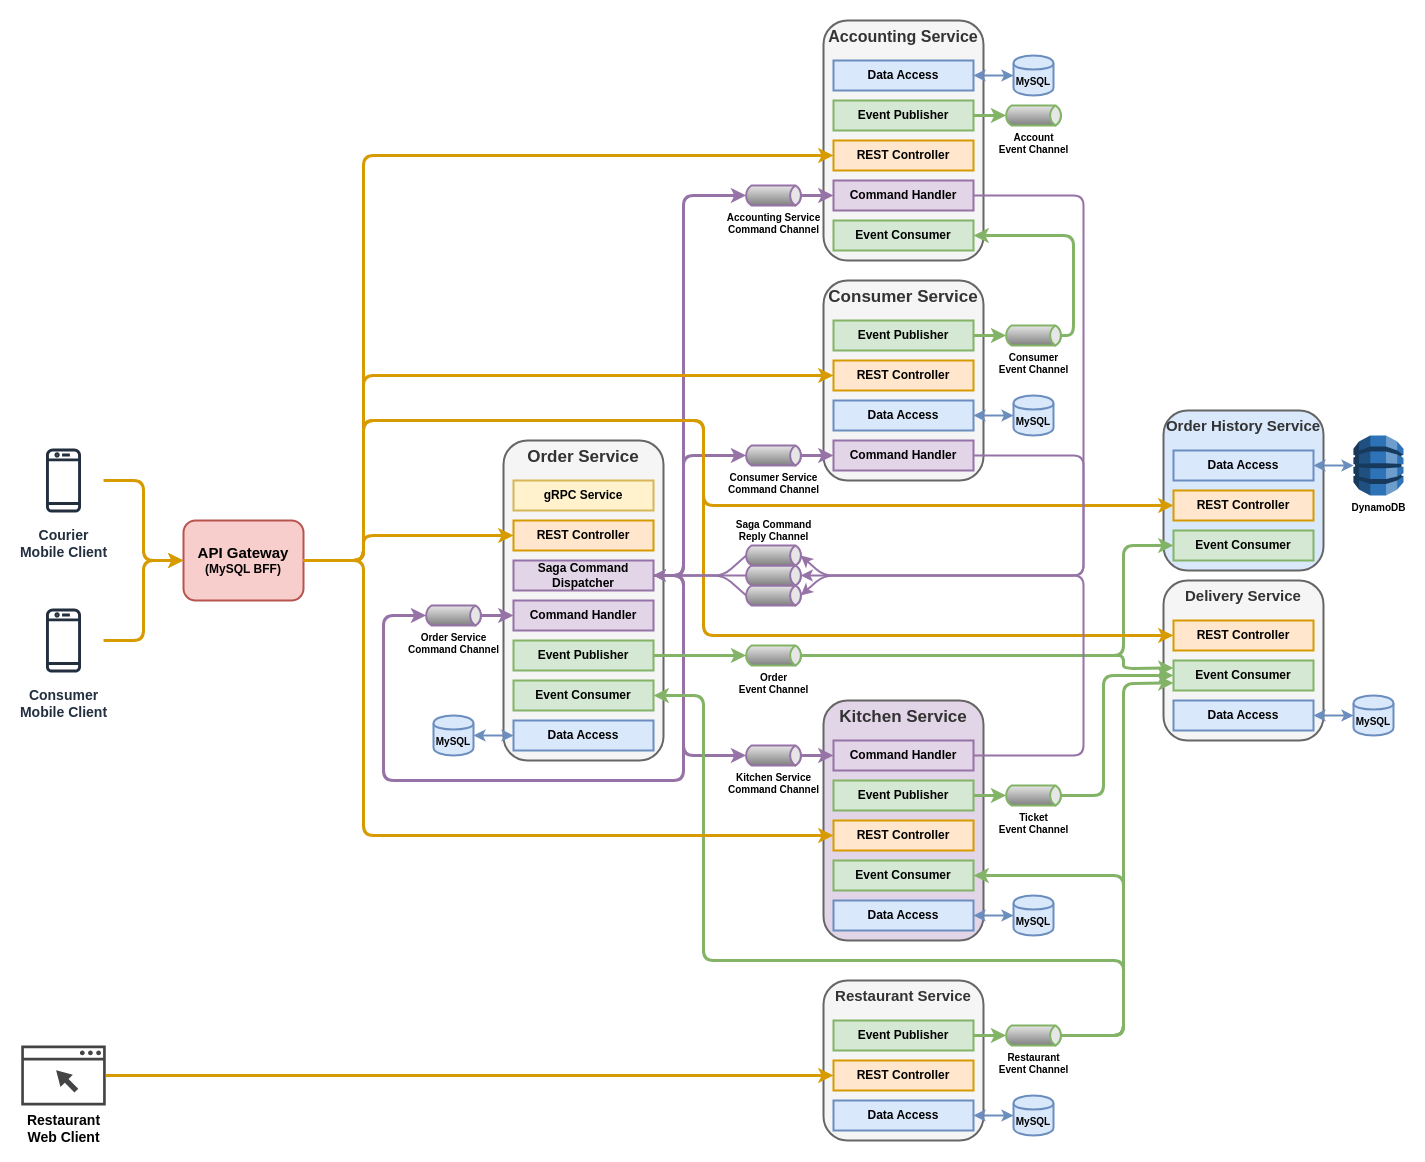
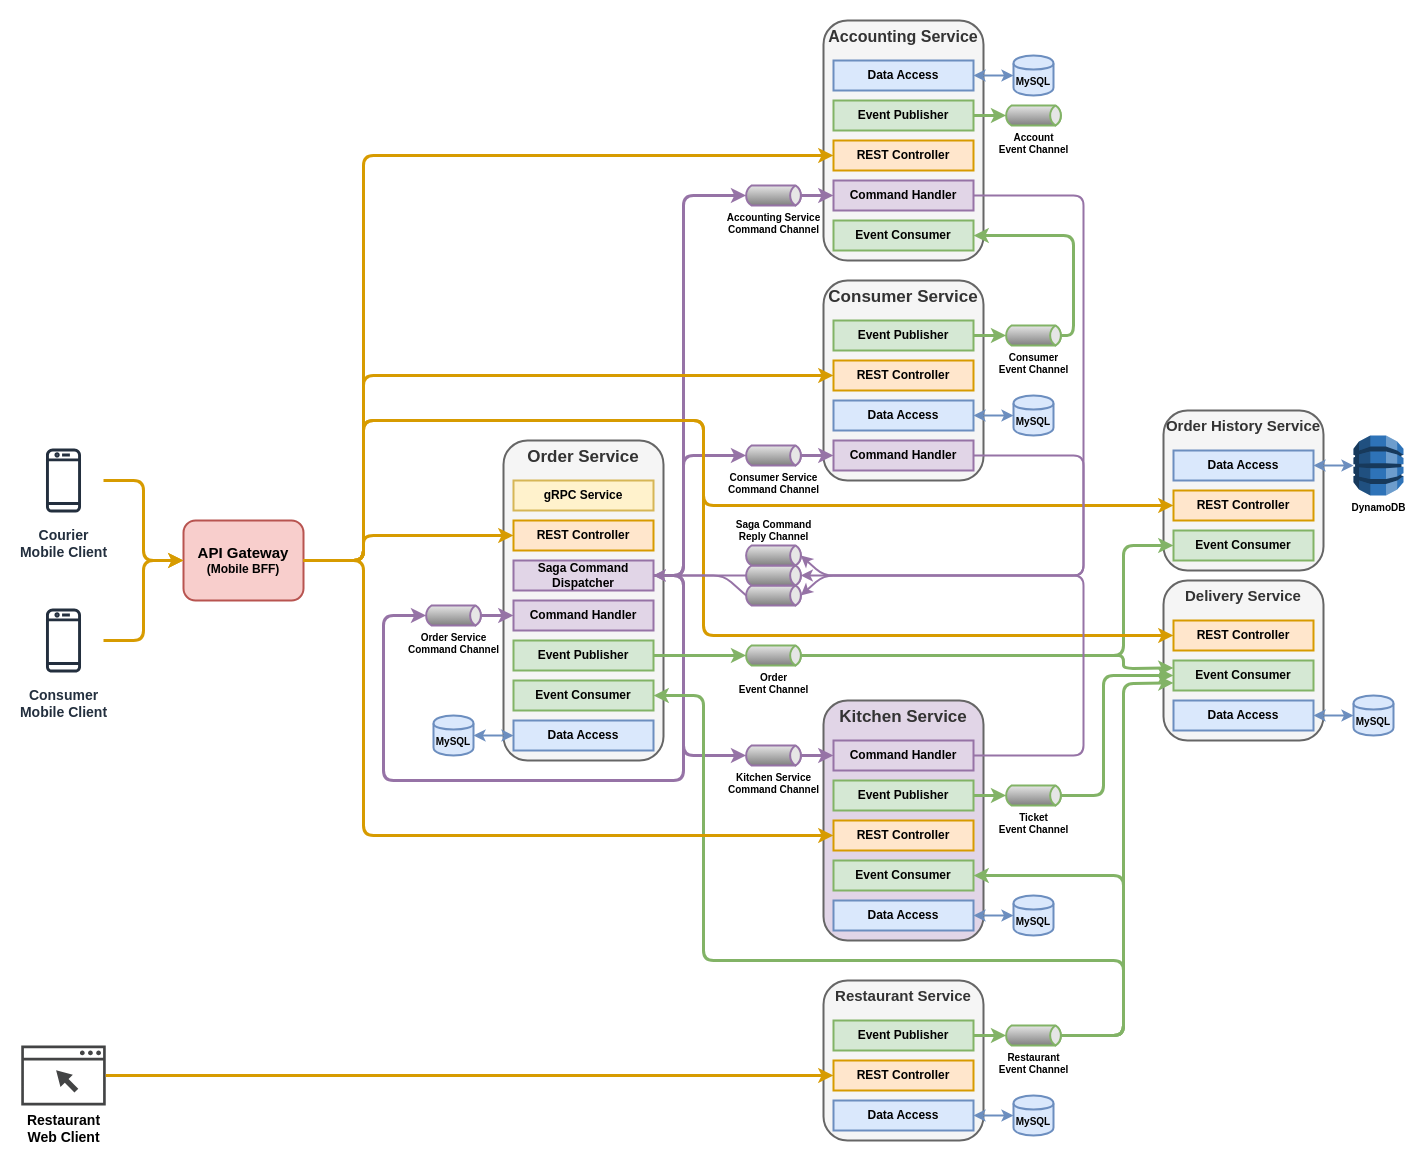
(1244, 425) -> (1244, 425)
(244, 561) -> (244, 561)
(737, 564) -> none
